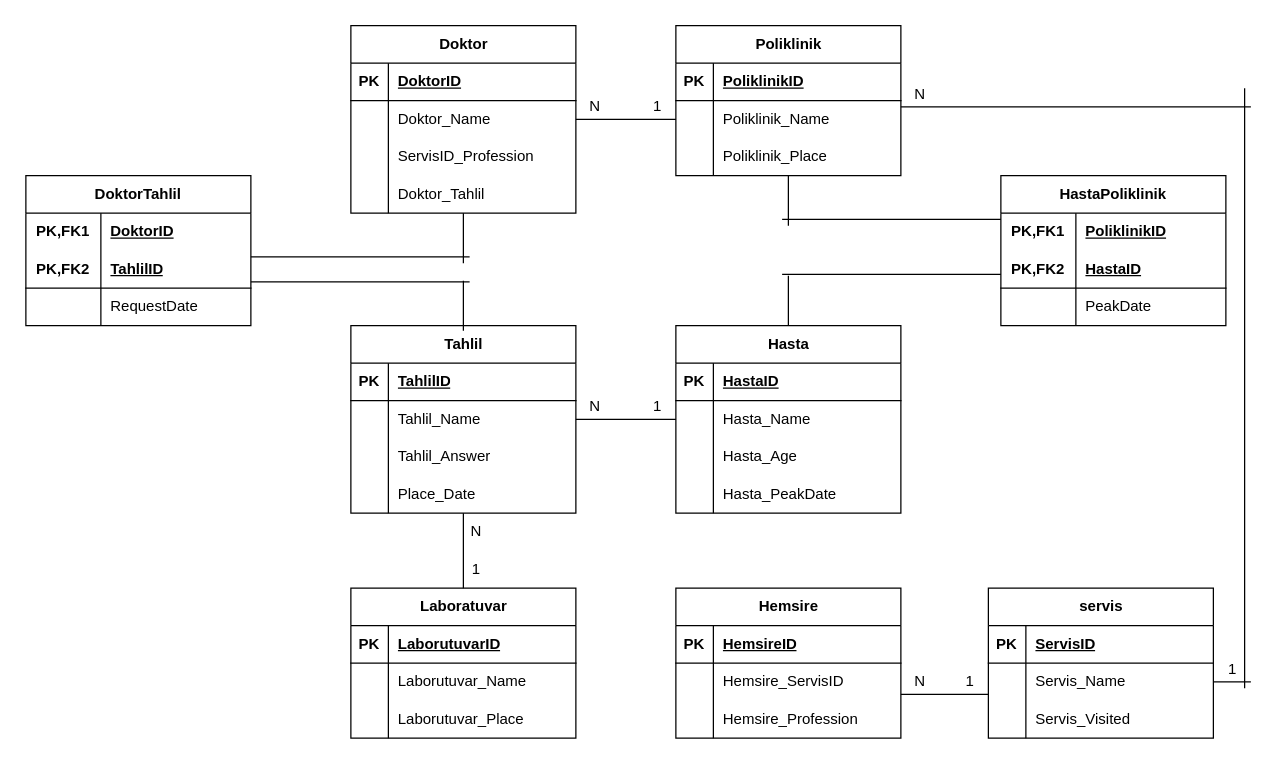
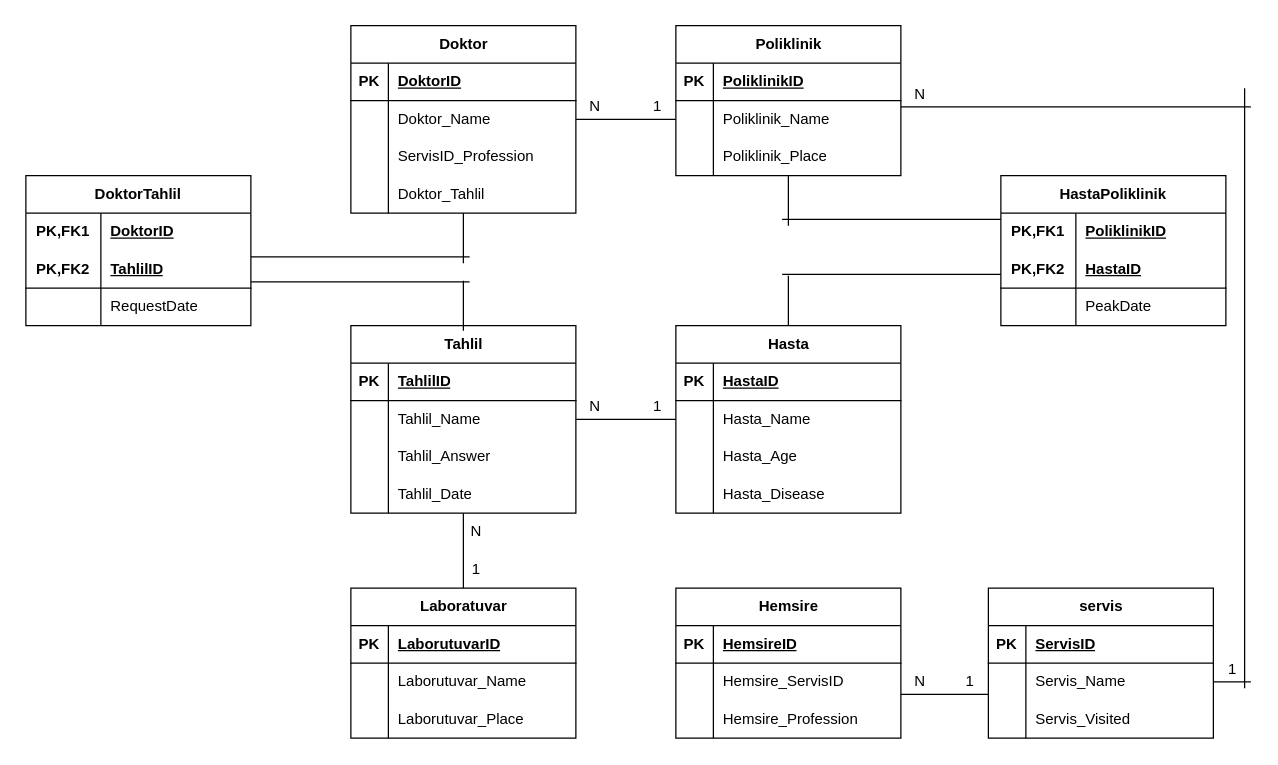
(438, 494) -> (438, 494)
(782, 494) -> (776, 494)
